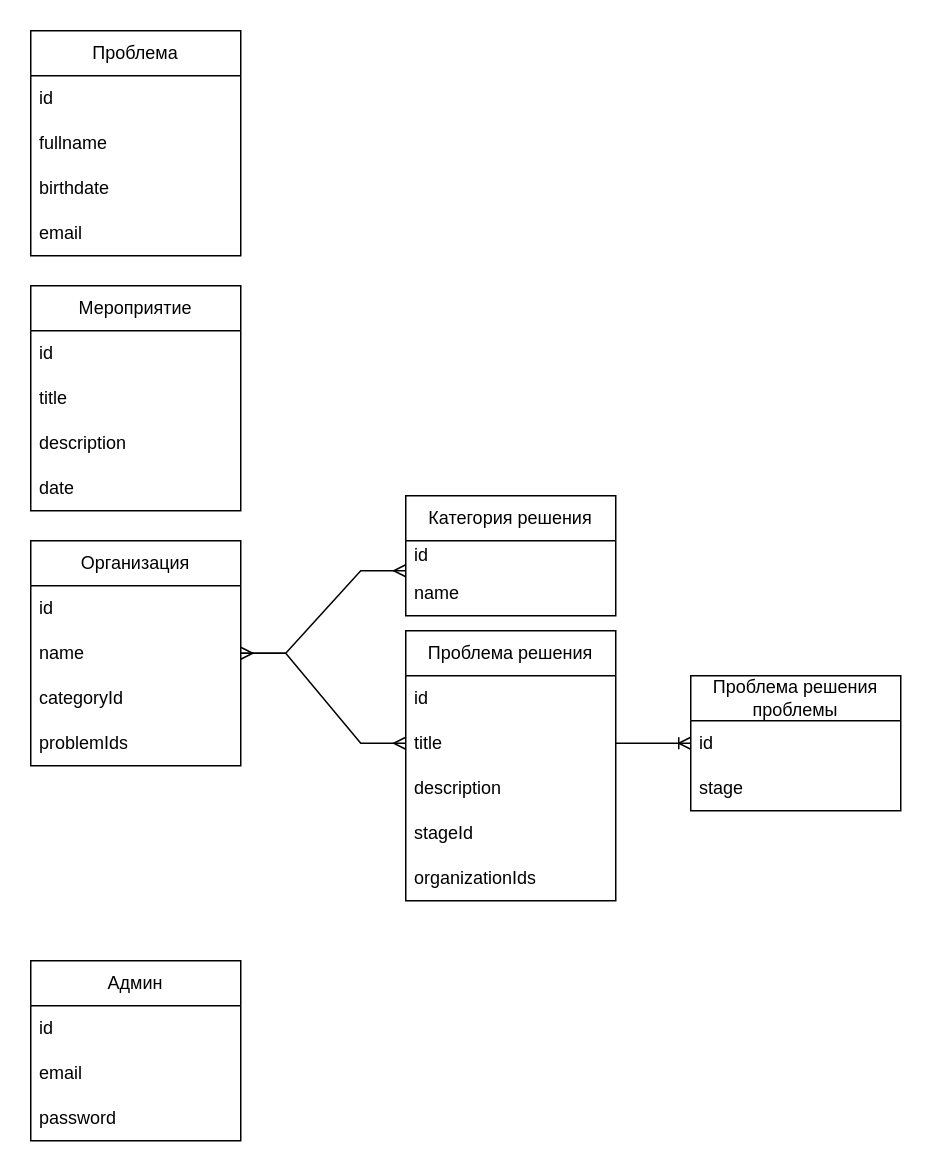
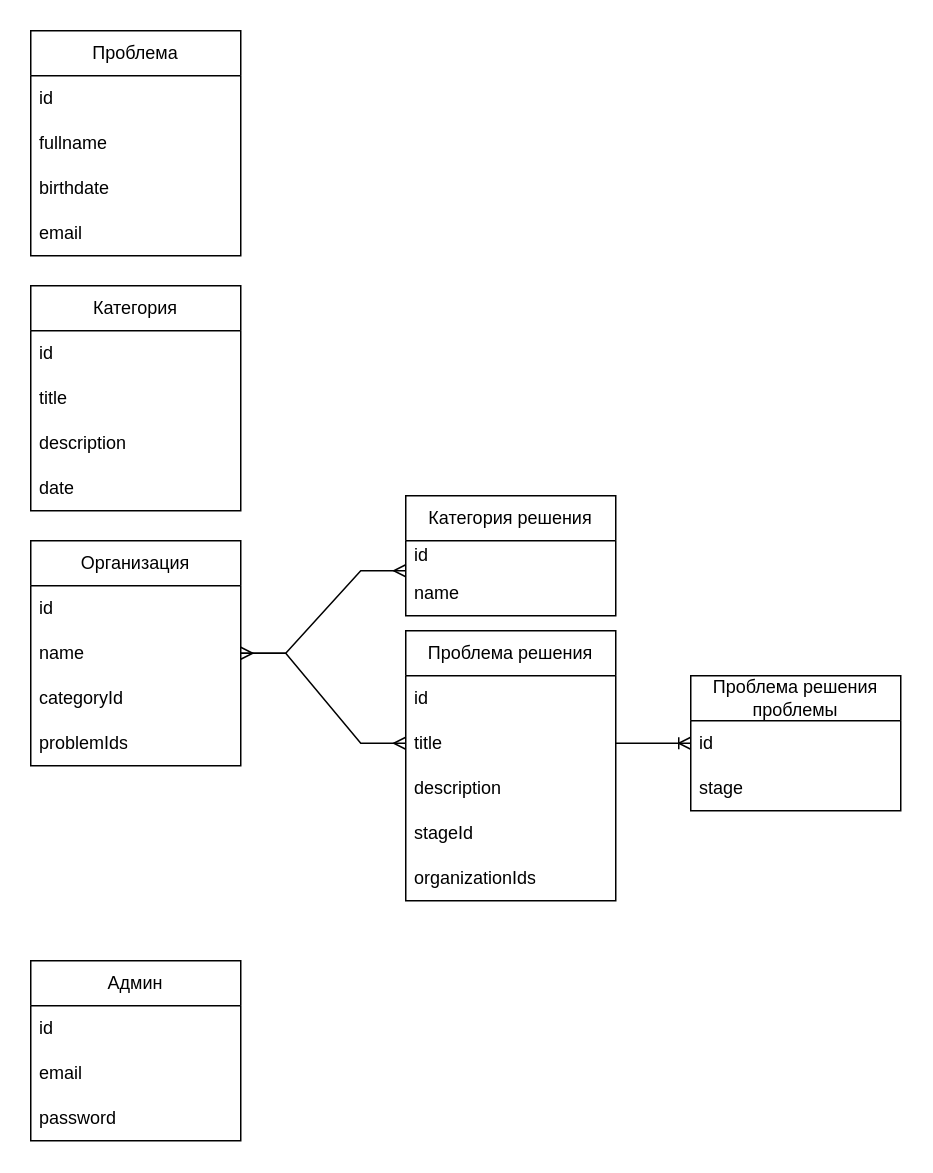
(136, 308) -> (136, 308)
